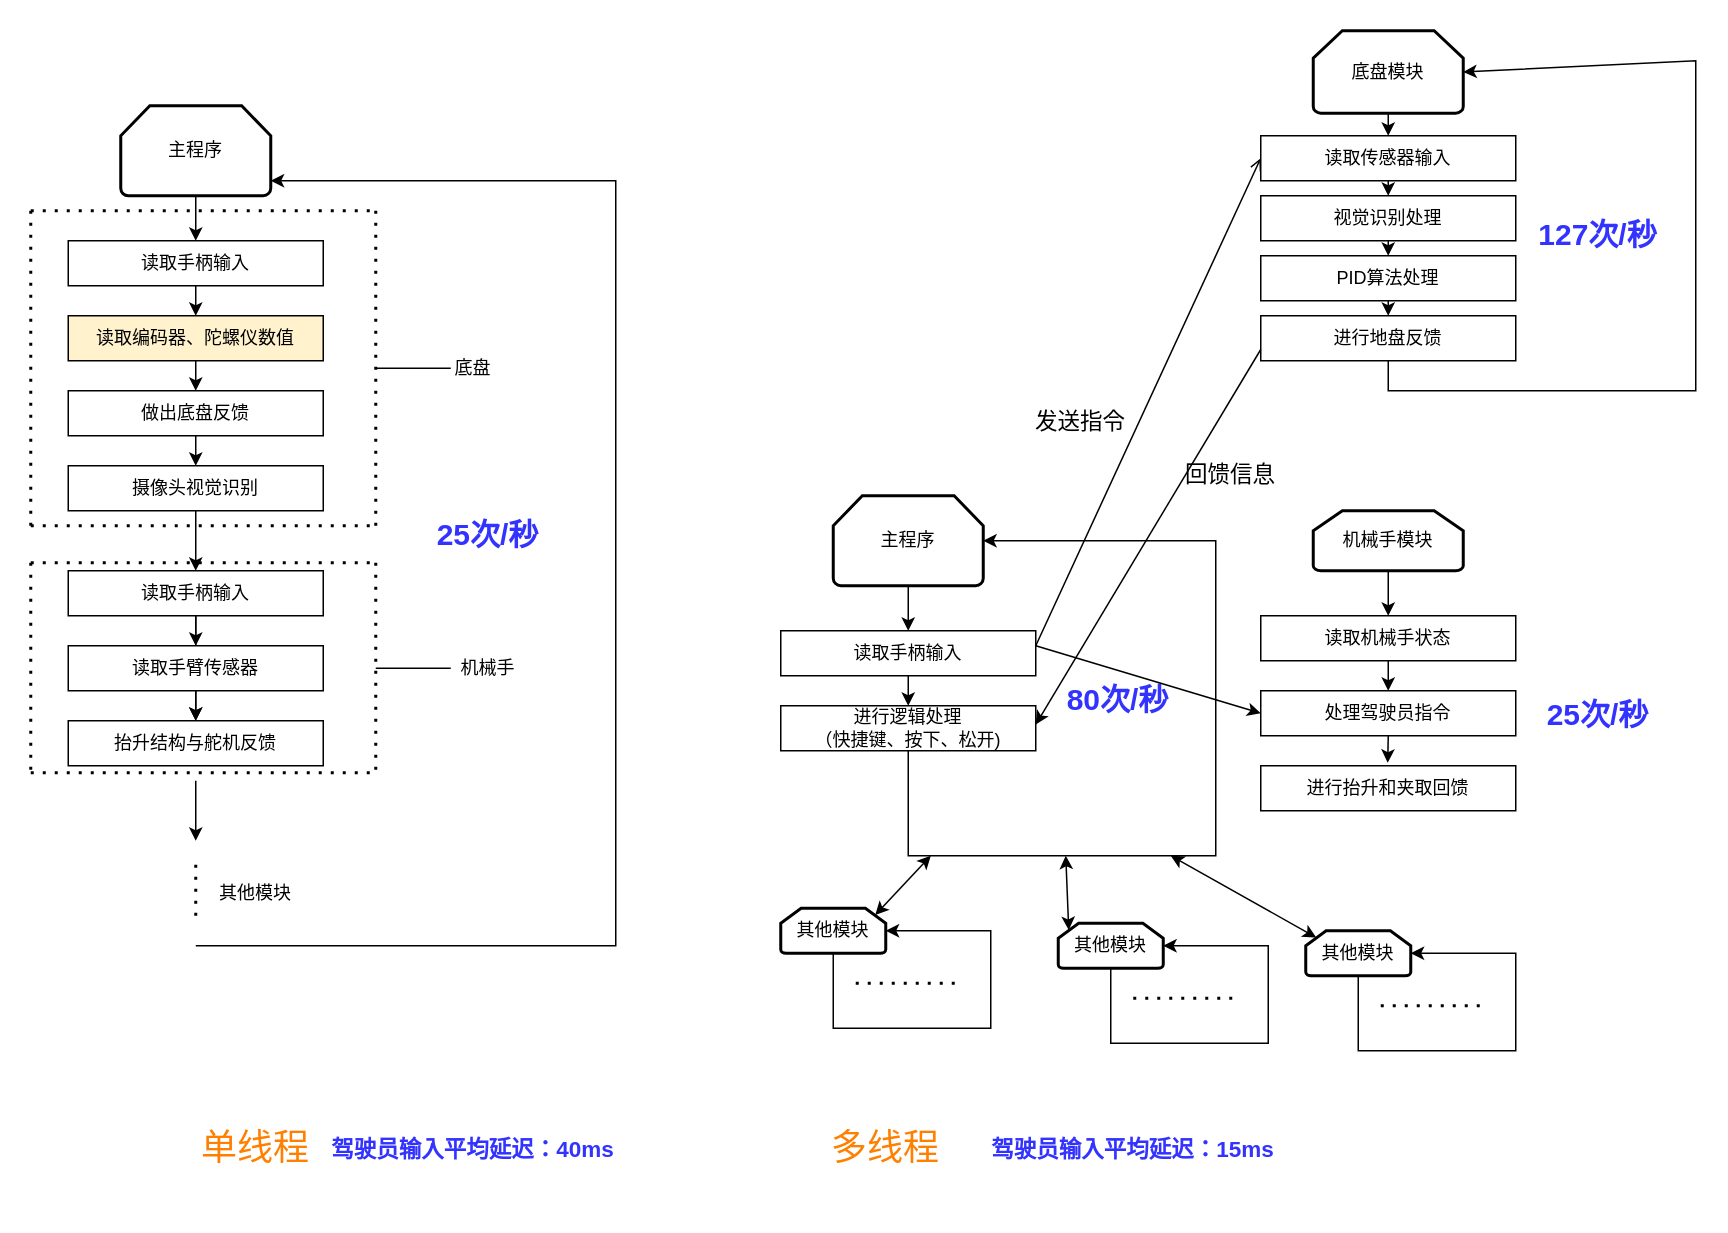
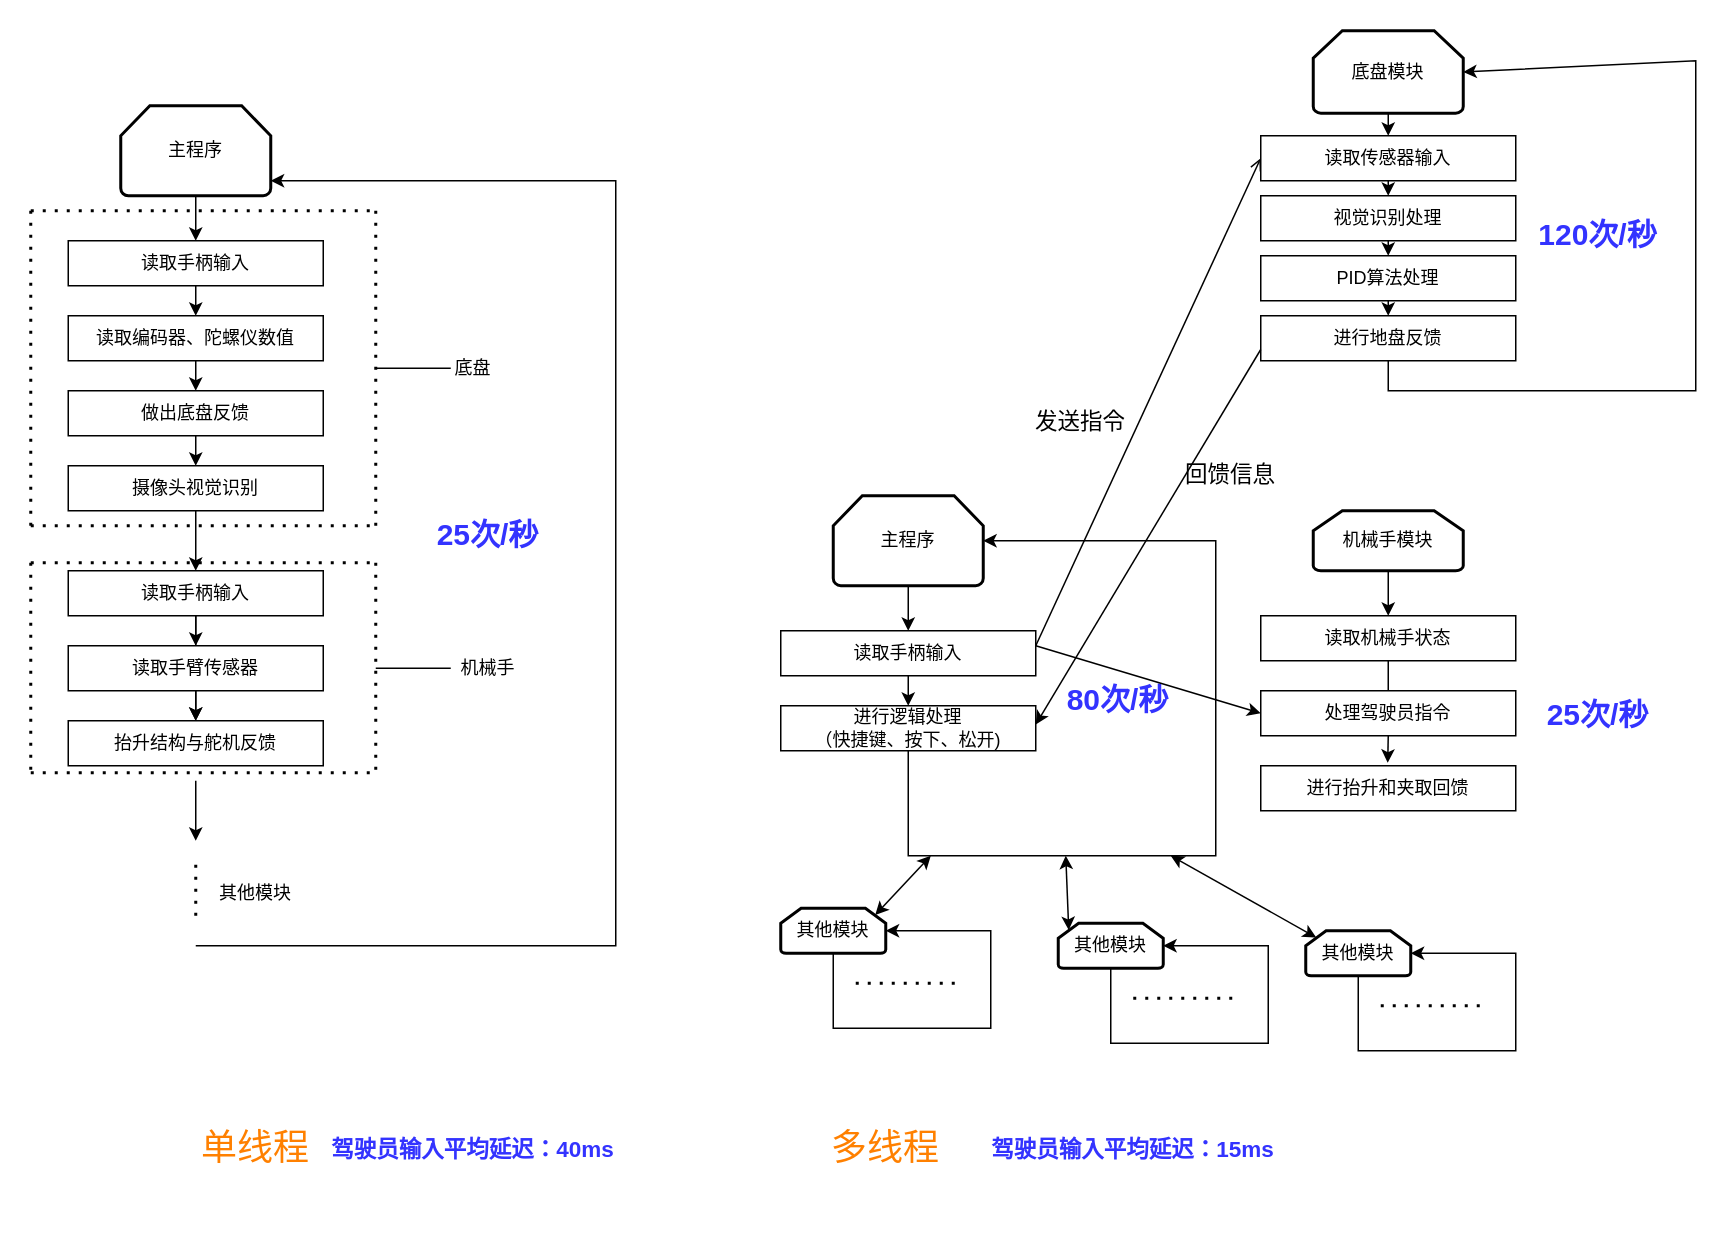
(1598, 233) -> (1598, 233)
(196, 338) -> (196, 338)
(1388, 679) -> (1388, 683)
